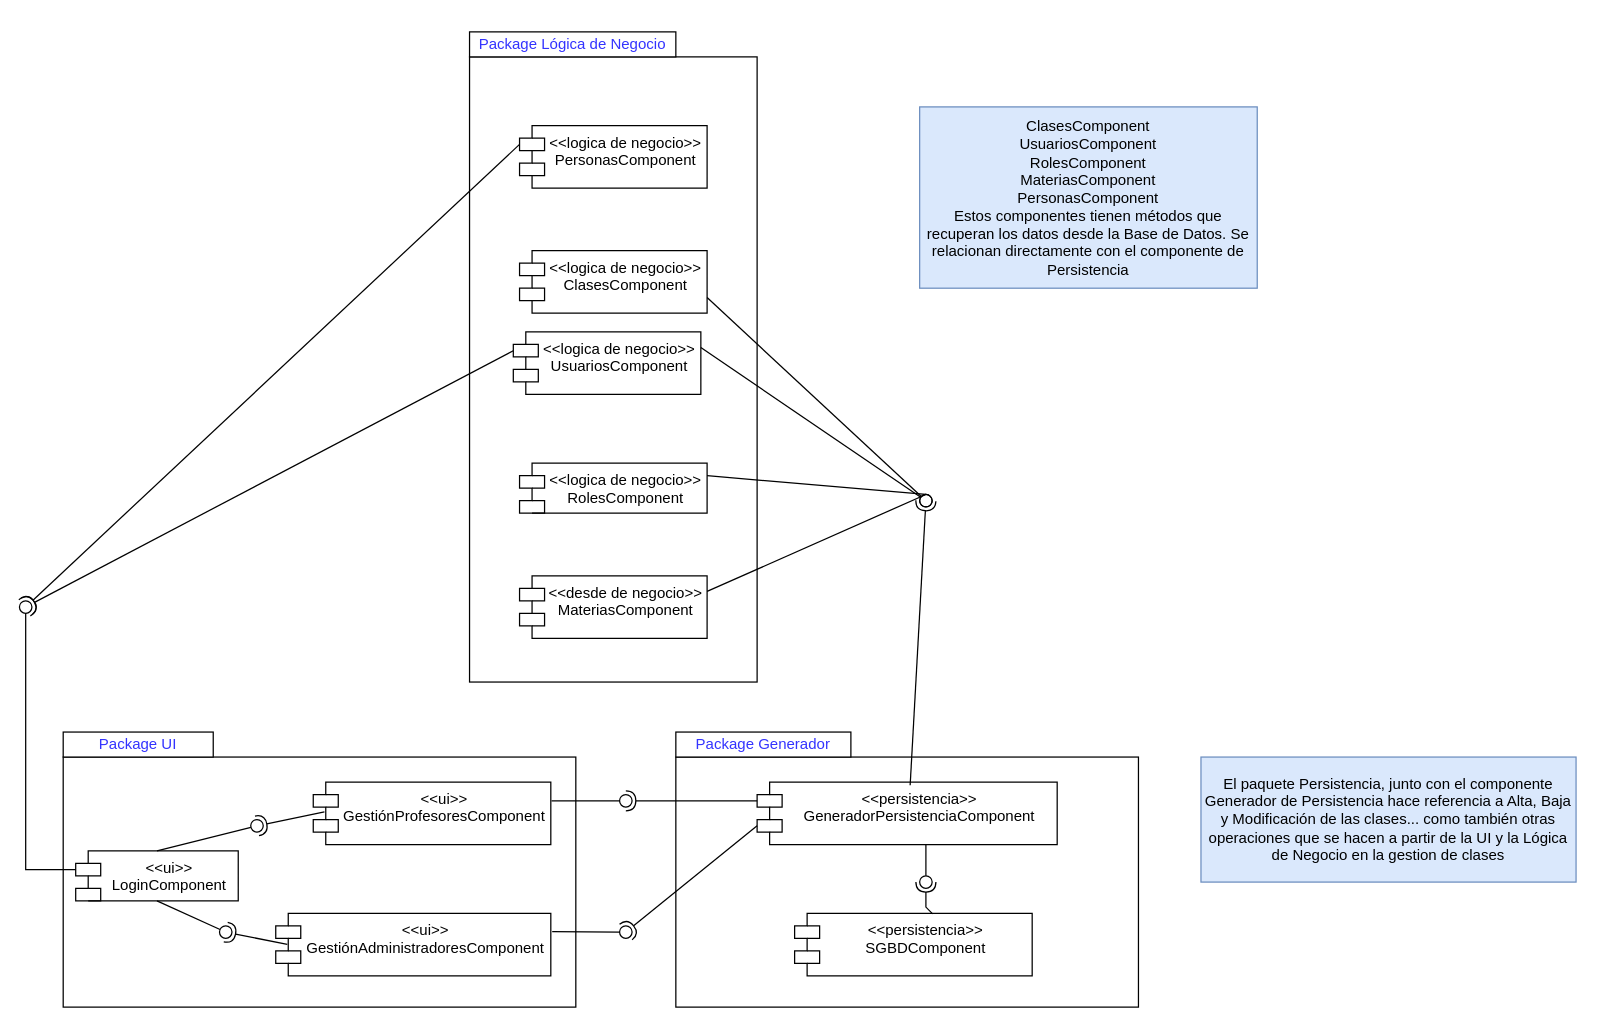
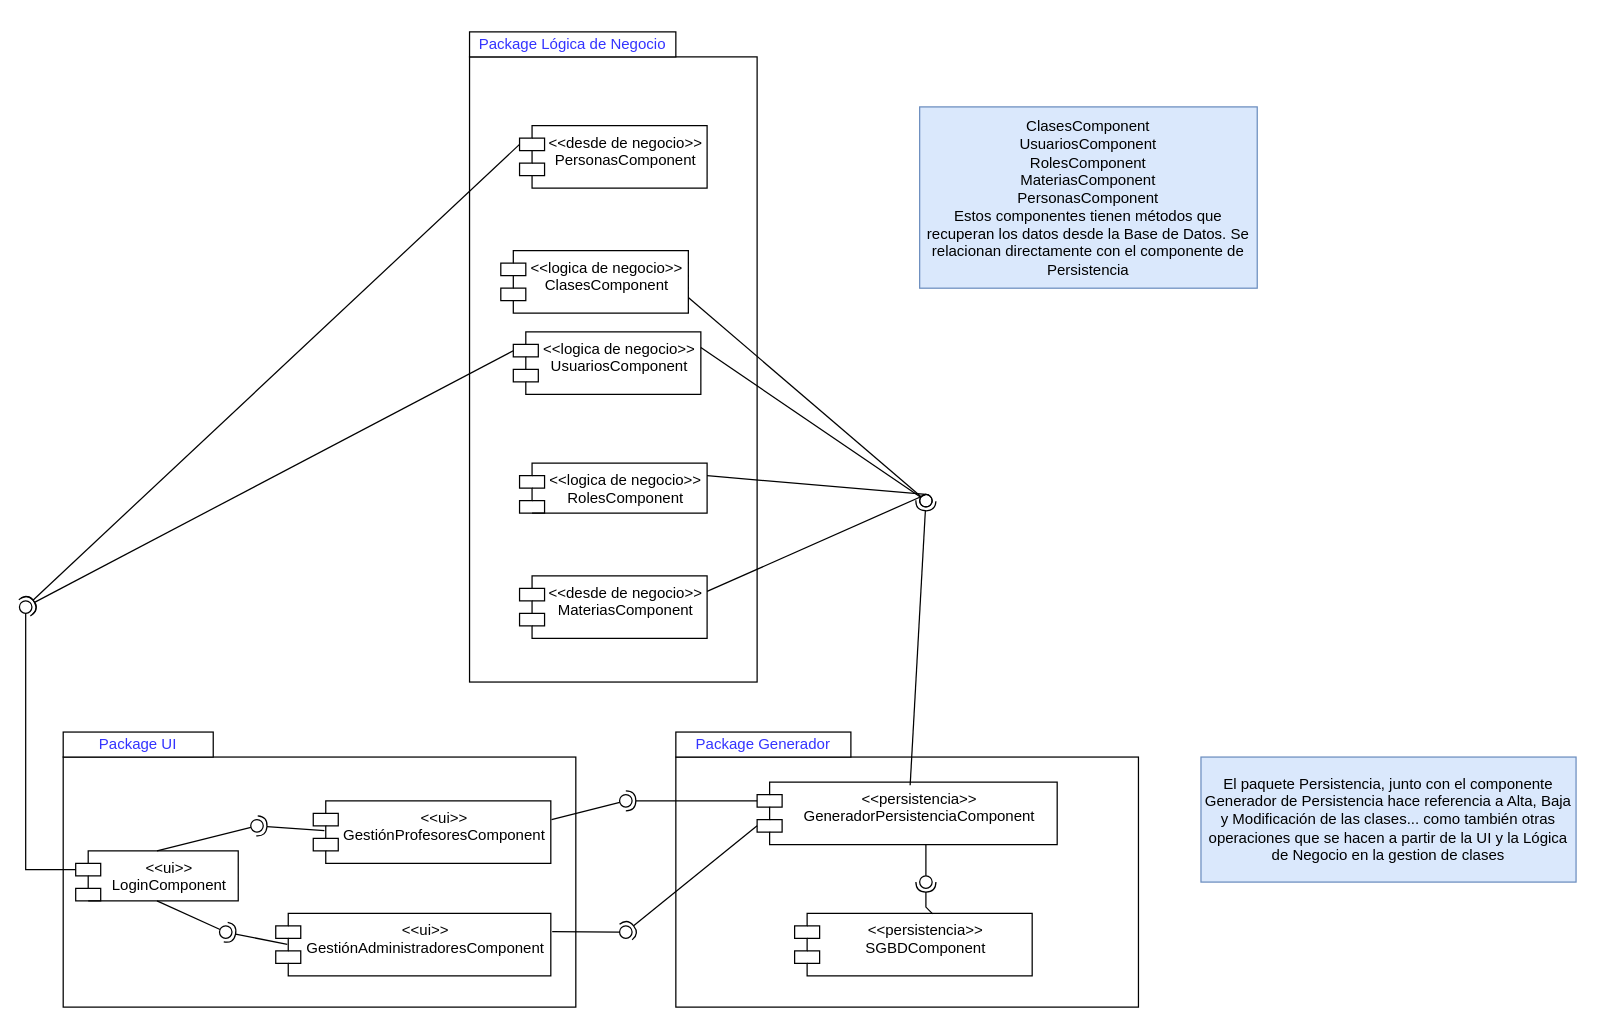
(626, 152) -> (626, 152)
(613, 282) -> (594, 282)
(432, 813) -> (432, 832)
